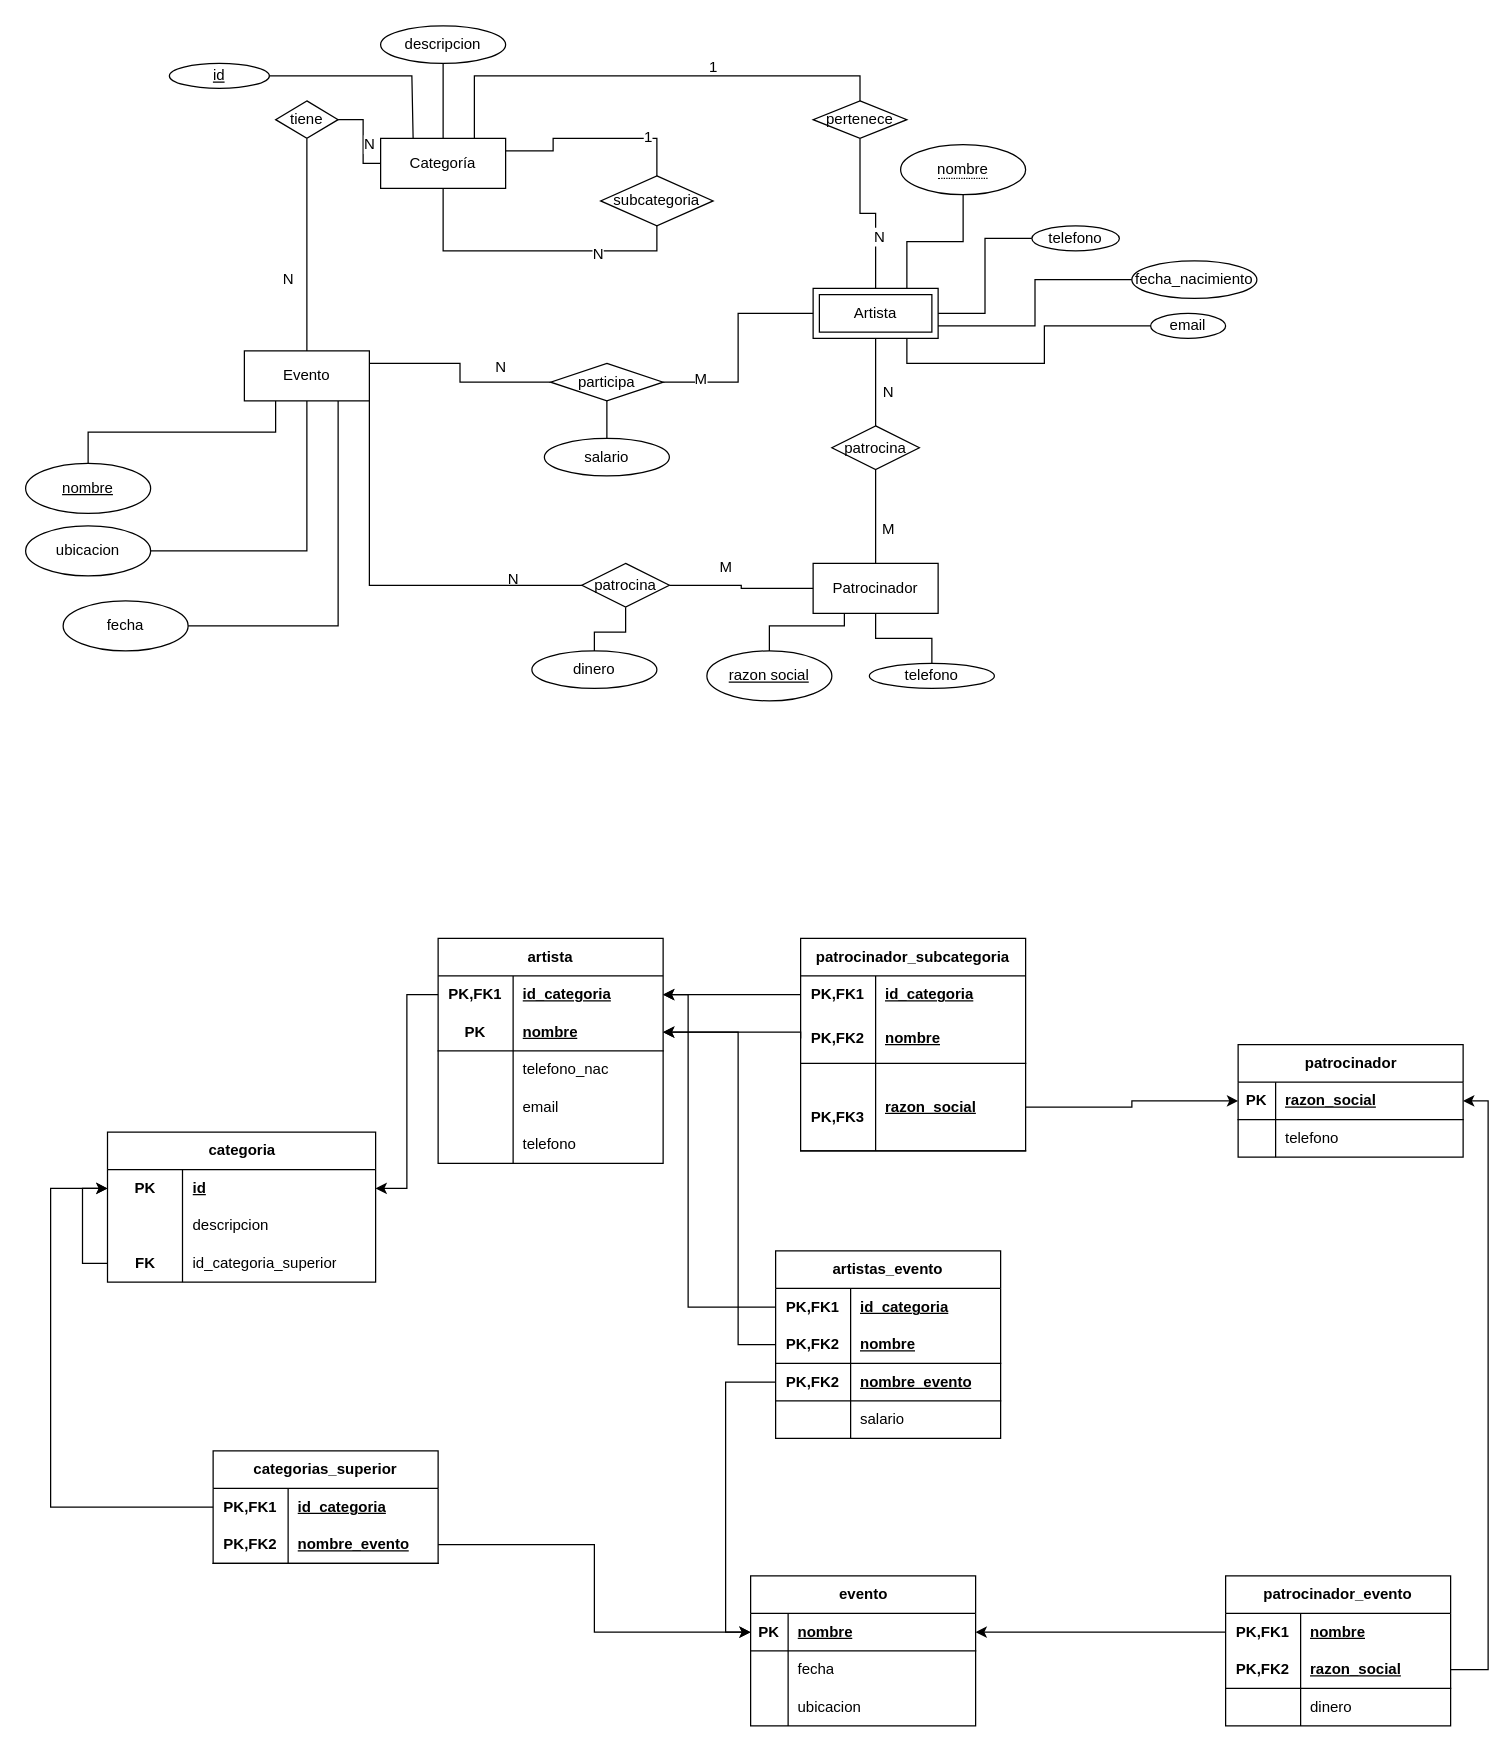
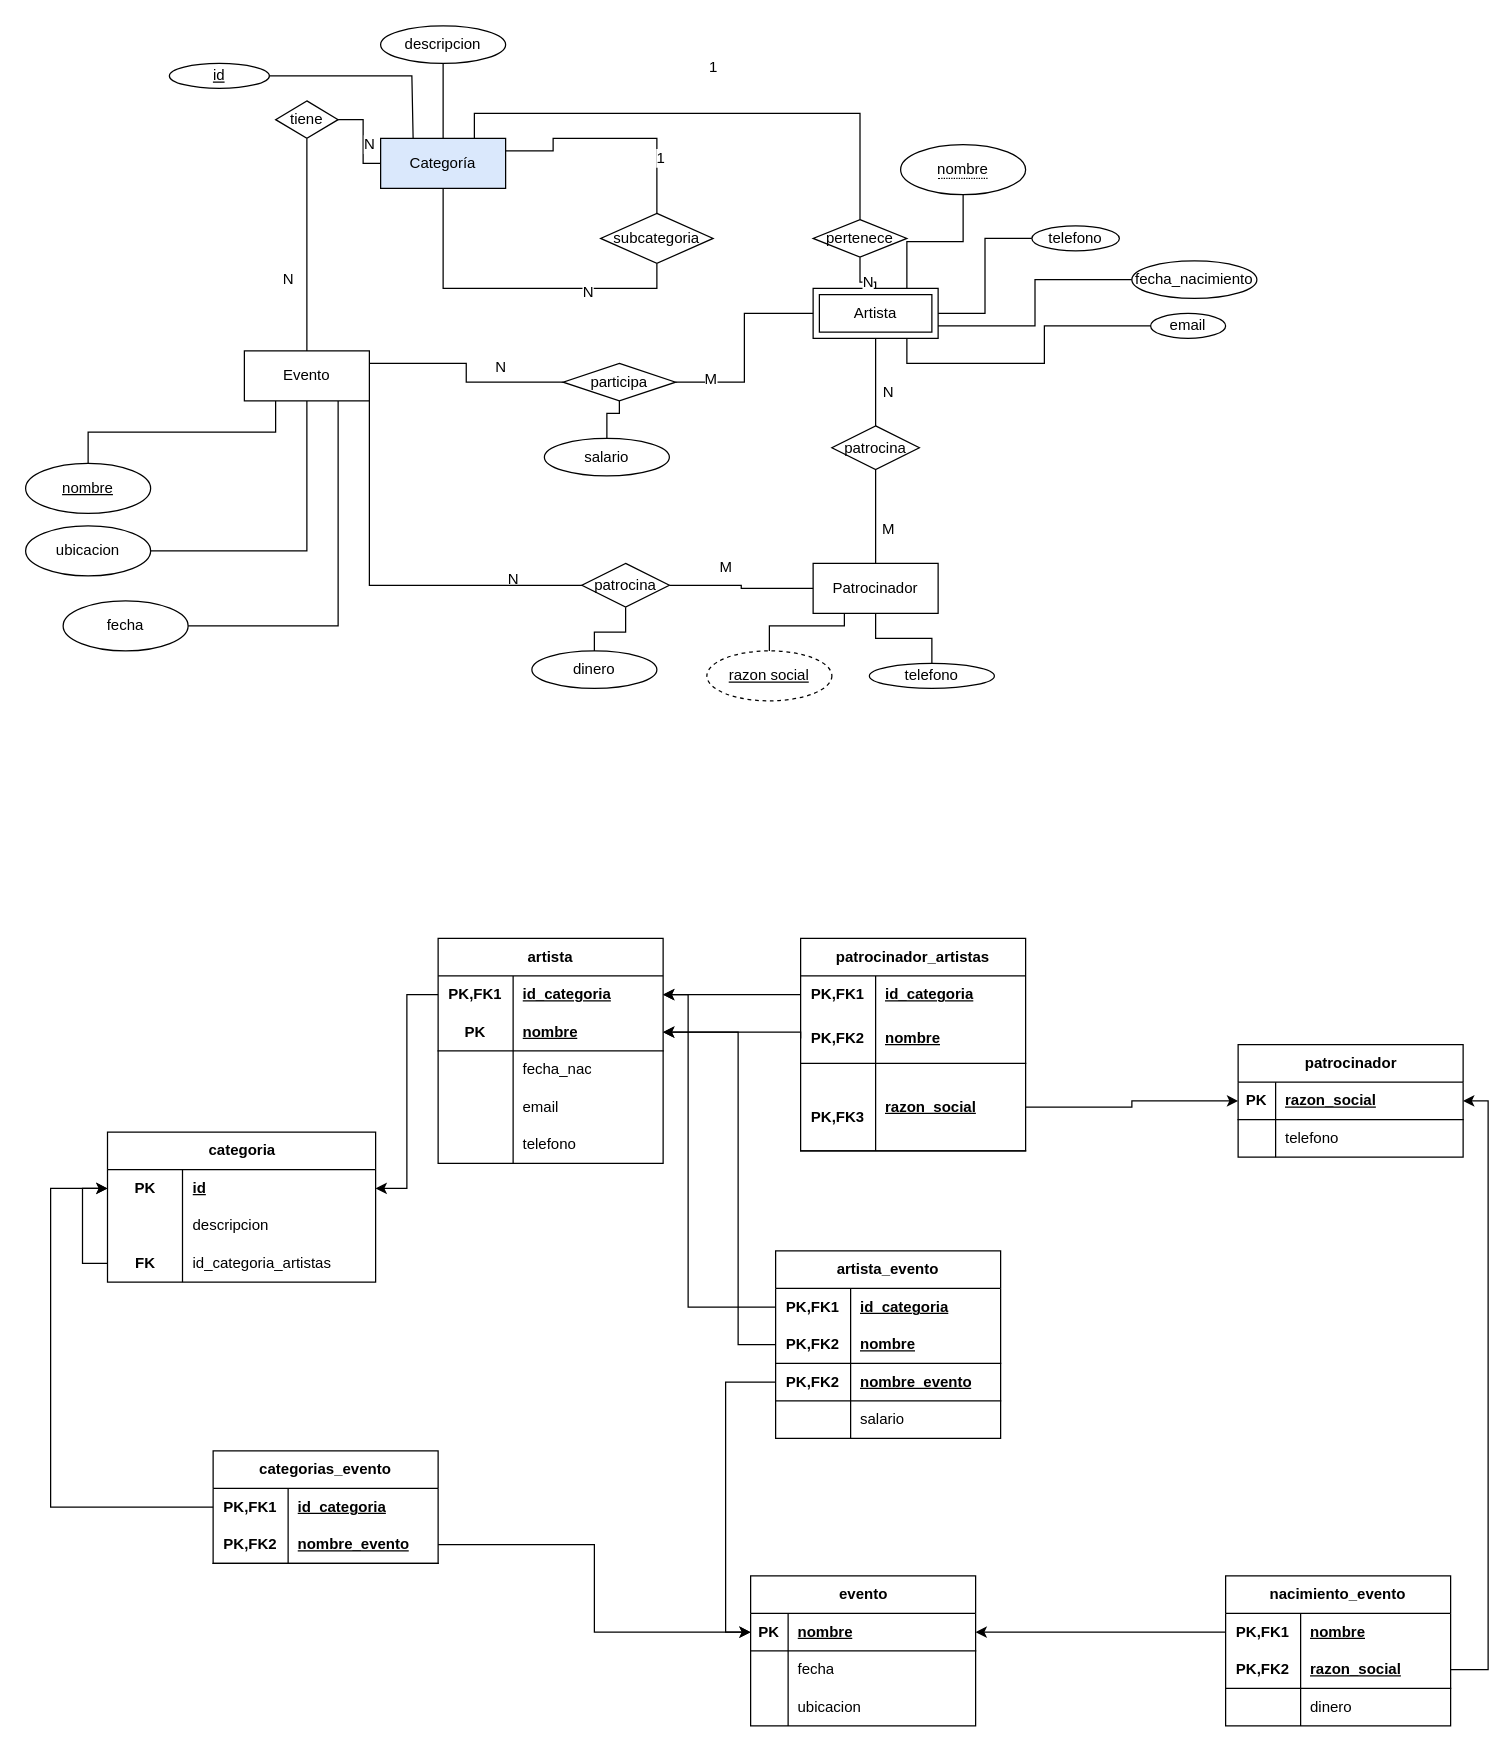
(860, 119) -> (860, 238)
(443, 163) -> (443, 163)
(657, 201) -> (657, 238)
(607, 382) -> (619, 382)
(769, 676) -> (769, 676)
(913, 957) -> (913, 957)
(572, 1069) -> (561, 1069)
(275, 1263) -> (275, 1263)
(888, 1269) -> (888, 1269)
(326, 1469) -> (326, 1469)
(1338, 1594) -> (1338, 1594)
